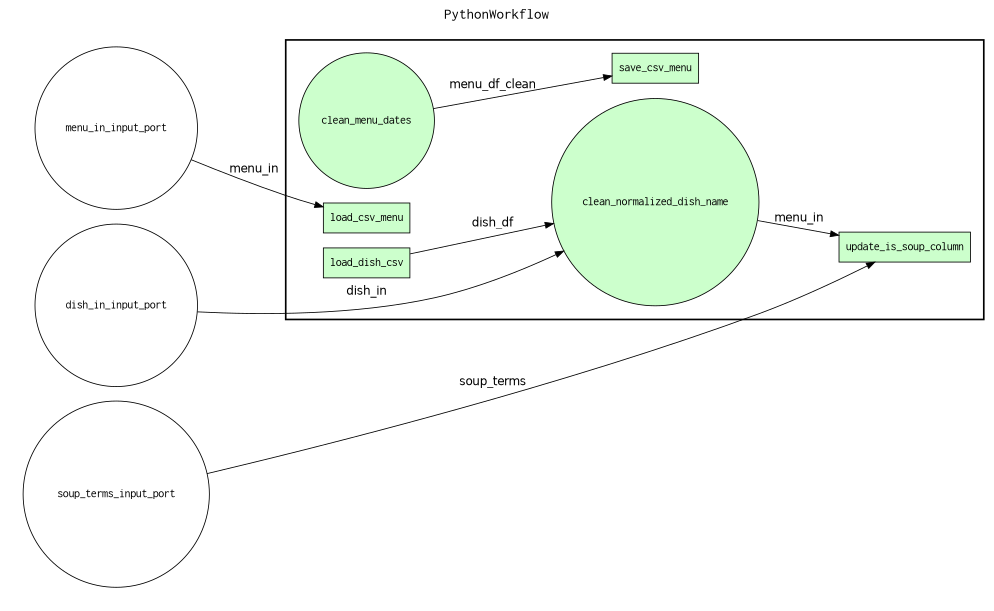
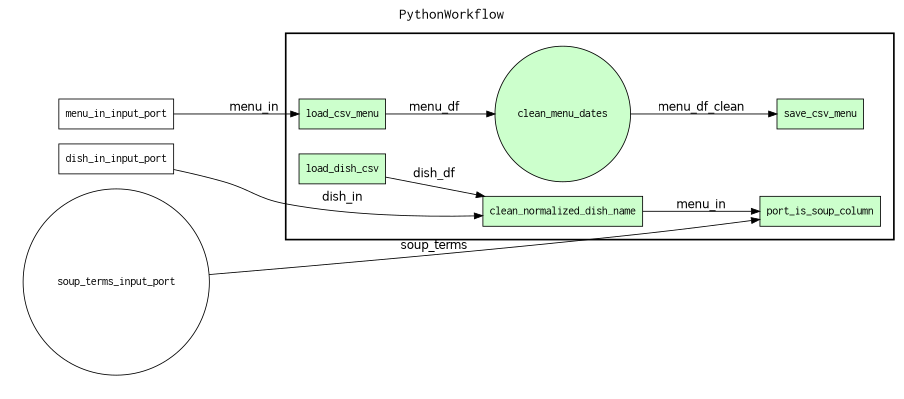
none -> (436, 114)
(116, 128) -> (116, 114)
(655, 202) -> (563, 211)
(905, 247) -> (820, 211)
(116, 305) -> (116, 159)
